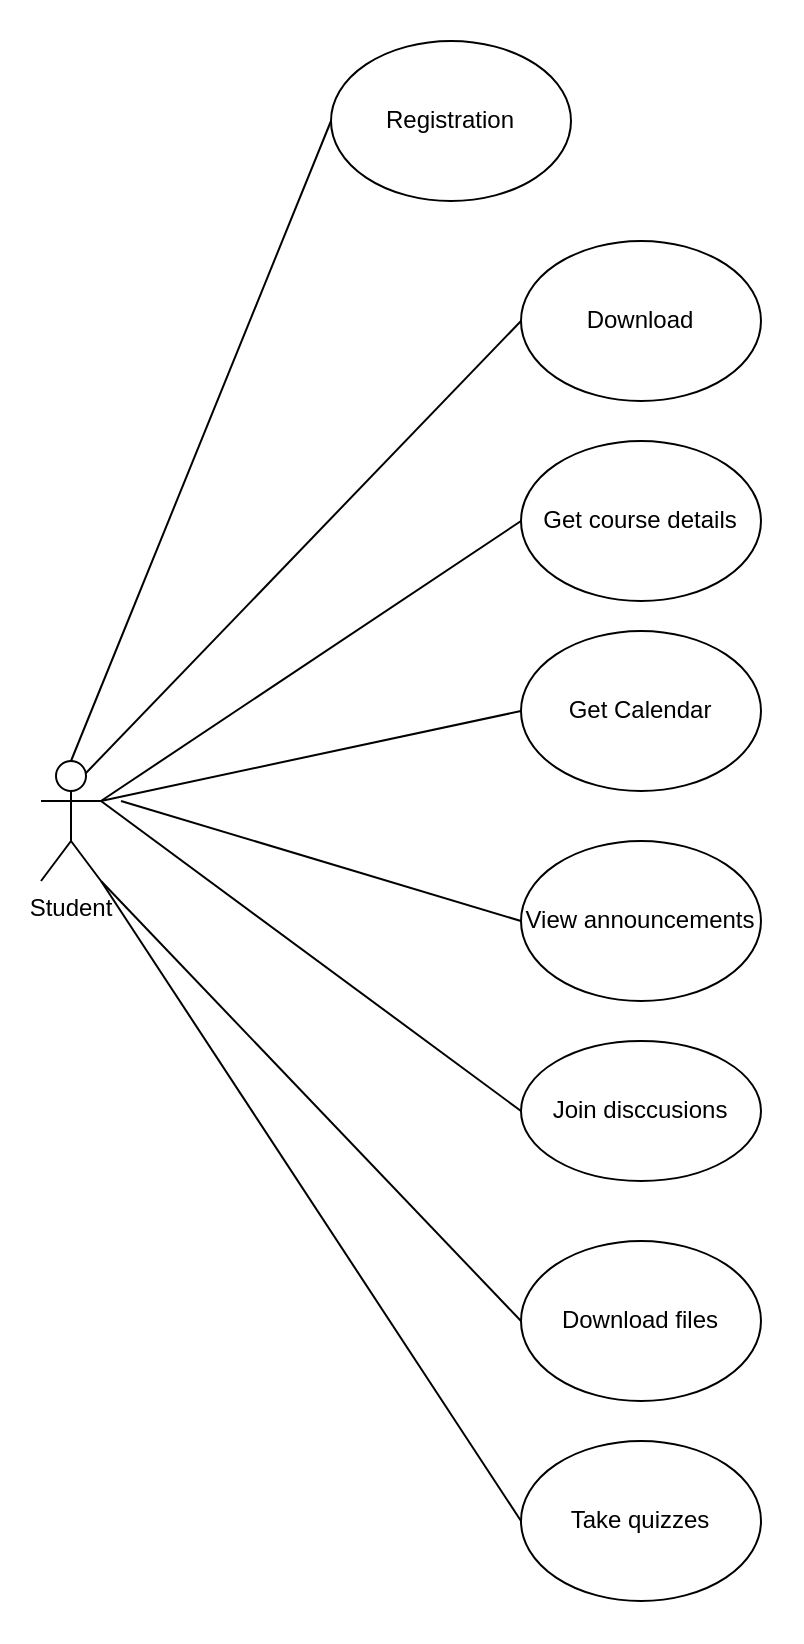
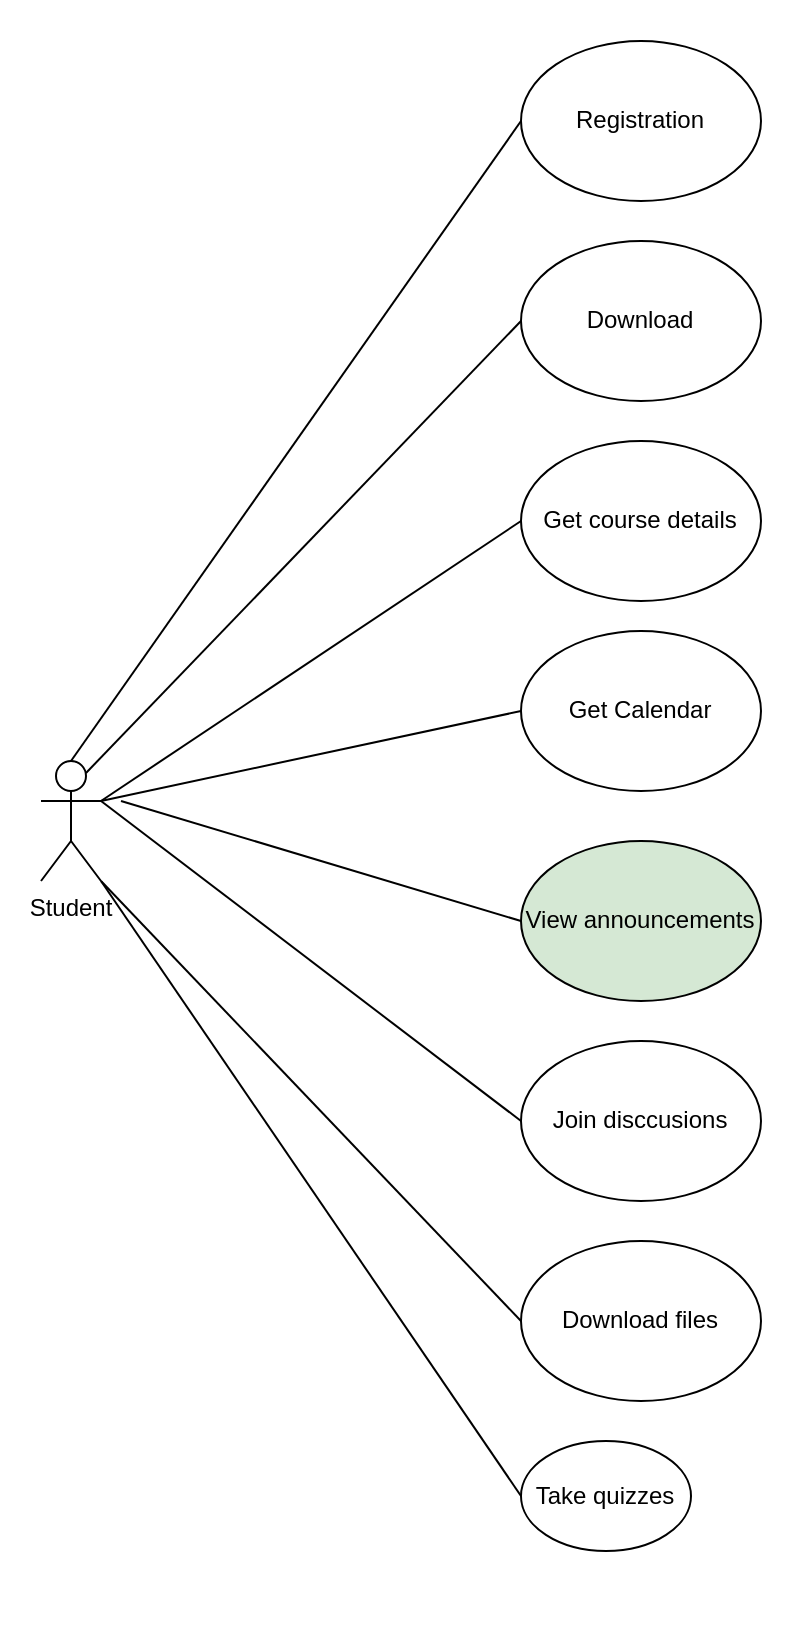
(451, 121) -> (641, 121)
(641, 921) -> (641, 921)
(641, 1111) -> (641, 1121)
(641, 1521) -> (606, 1496)
